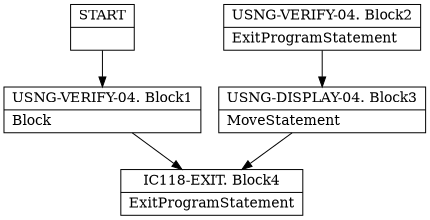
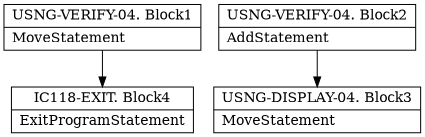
(102, 27) -> none
(315, 38) -> (278, 38)
(32, 121) -> (69, 38)
(271, 148) -> none
